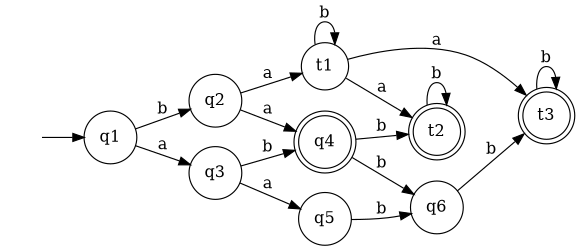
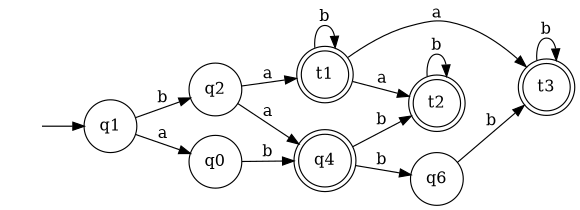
(325, 66) -> (325, 75)
(215, 173) -> (215, 162)
(325, 219) -> none
